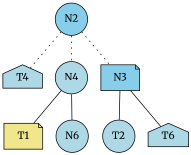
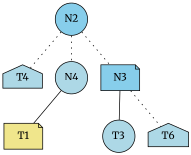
(146, 109) -> (146, 109)
(72, 136) -> none
(119, 136) -> (119, 136)
